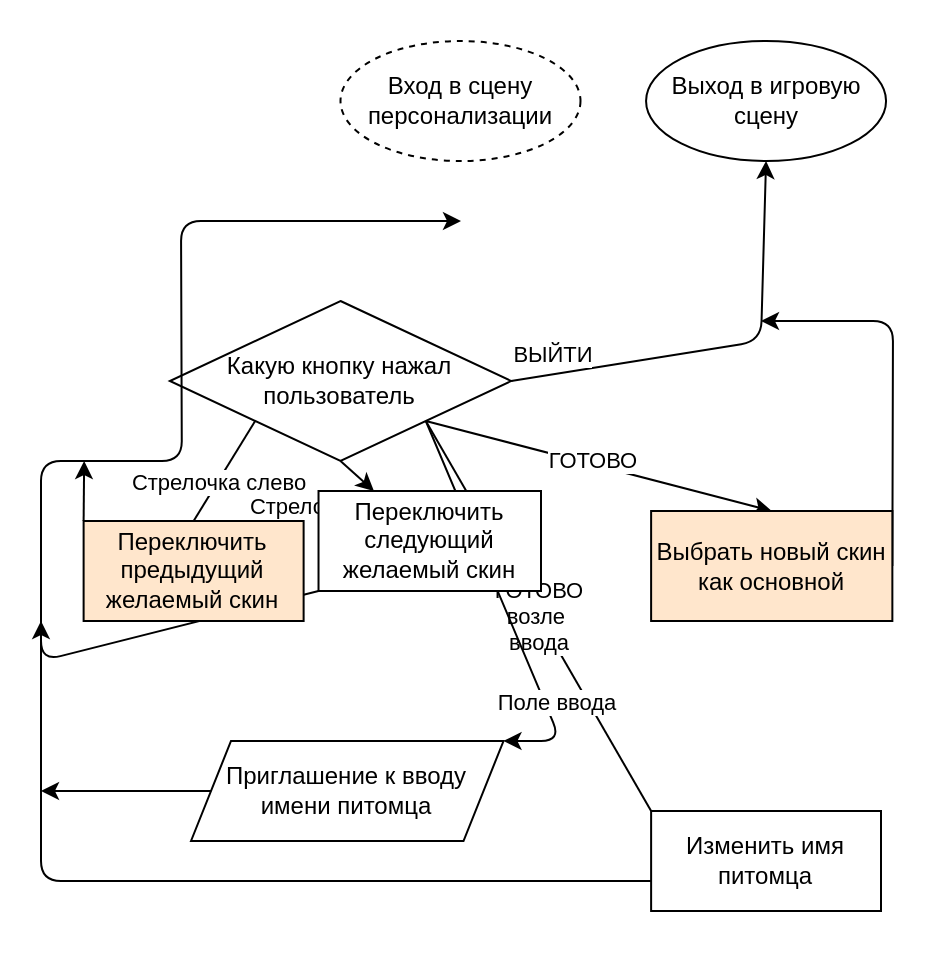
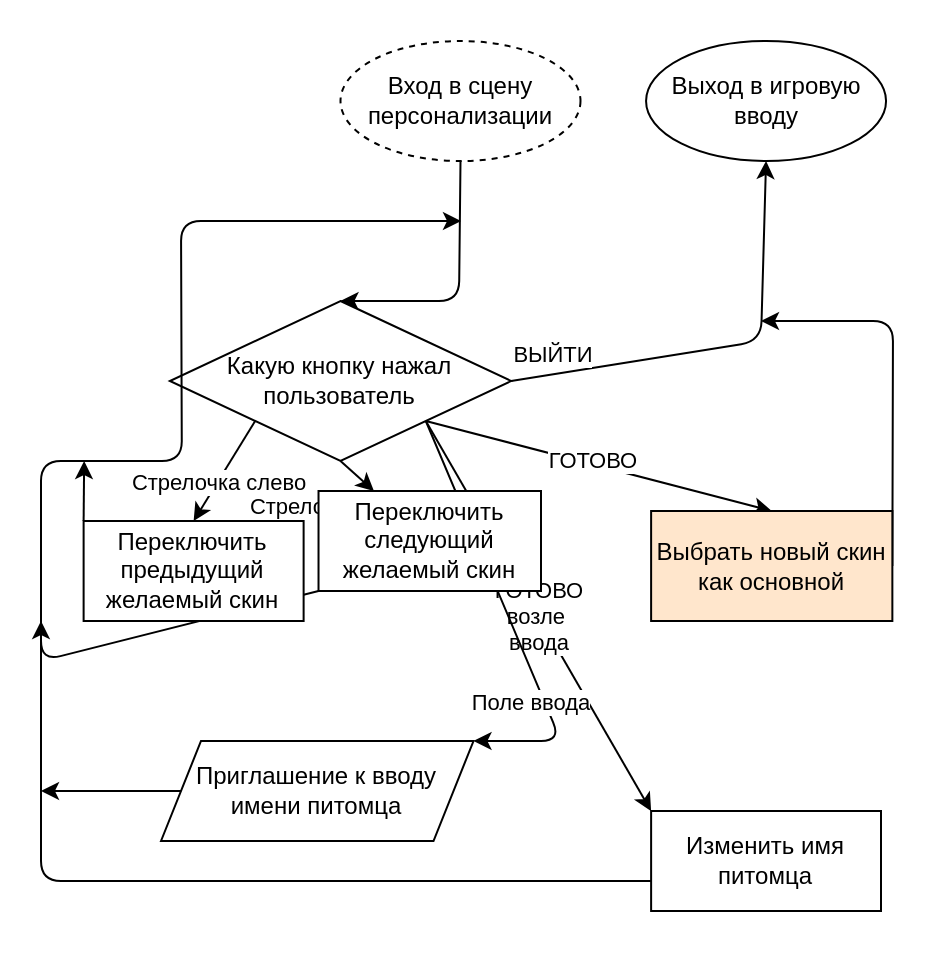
(767, 101) -> (767, 101)
none -> (459, 276)
(198, 513) -> (201, 508)
(194, 571) -> (194, 571)
(347, 791) -> (317, 791)
(646, 802) -> (644, 798)
